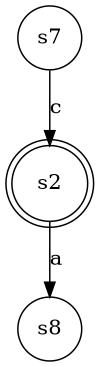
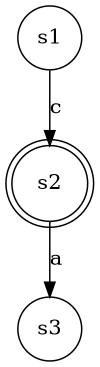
(50, 38) -> (50, 38)
(50, 329) -> (50, 329)
